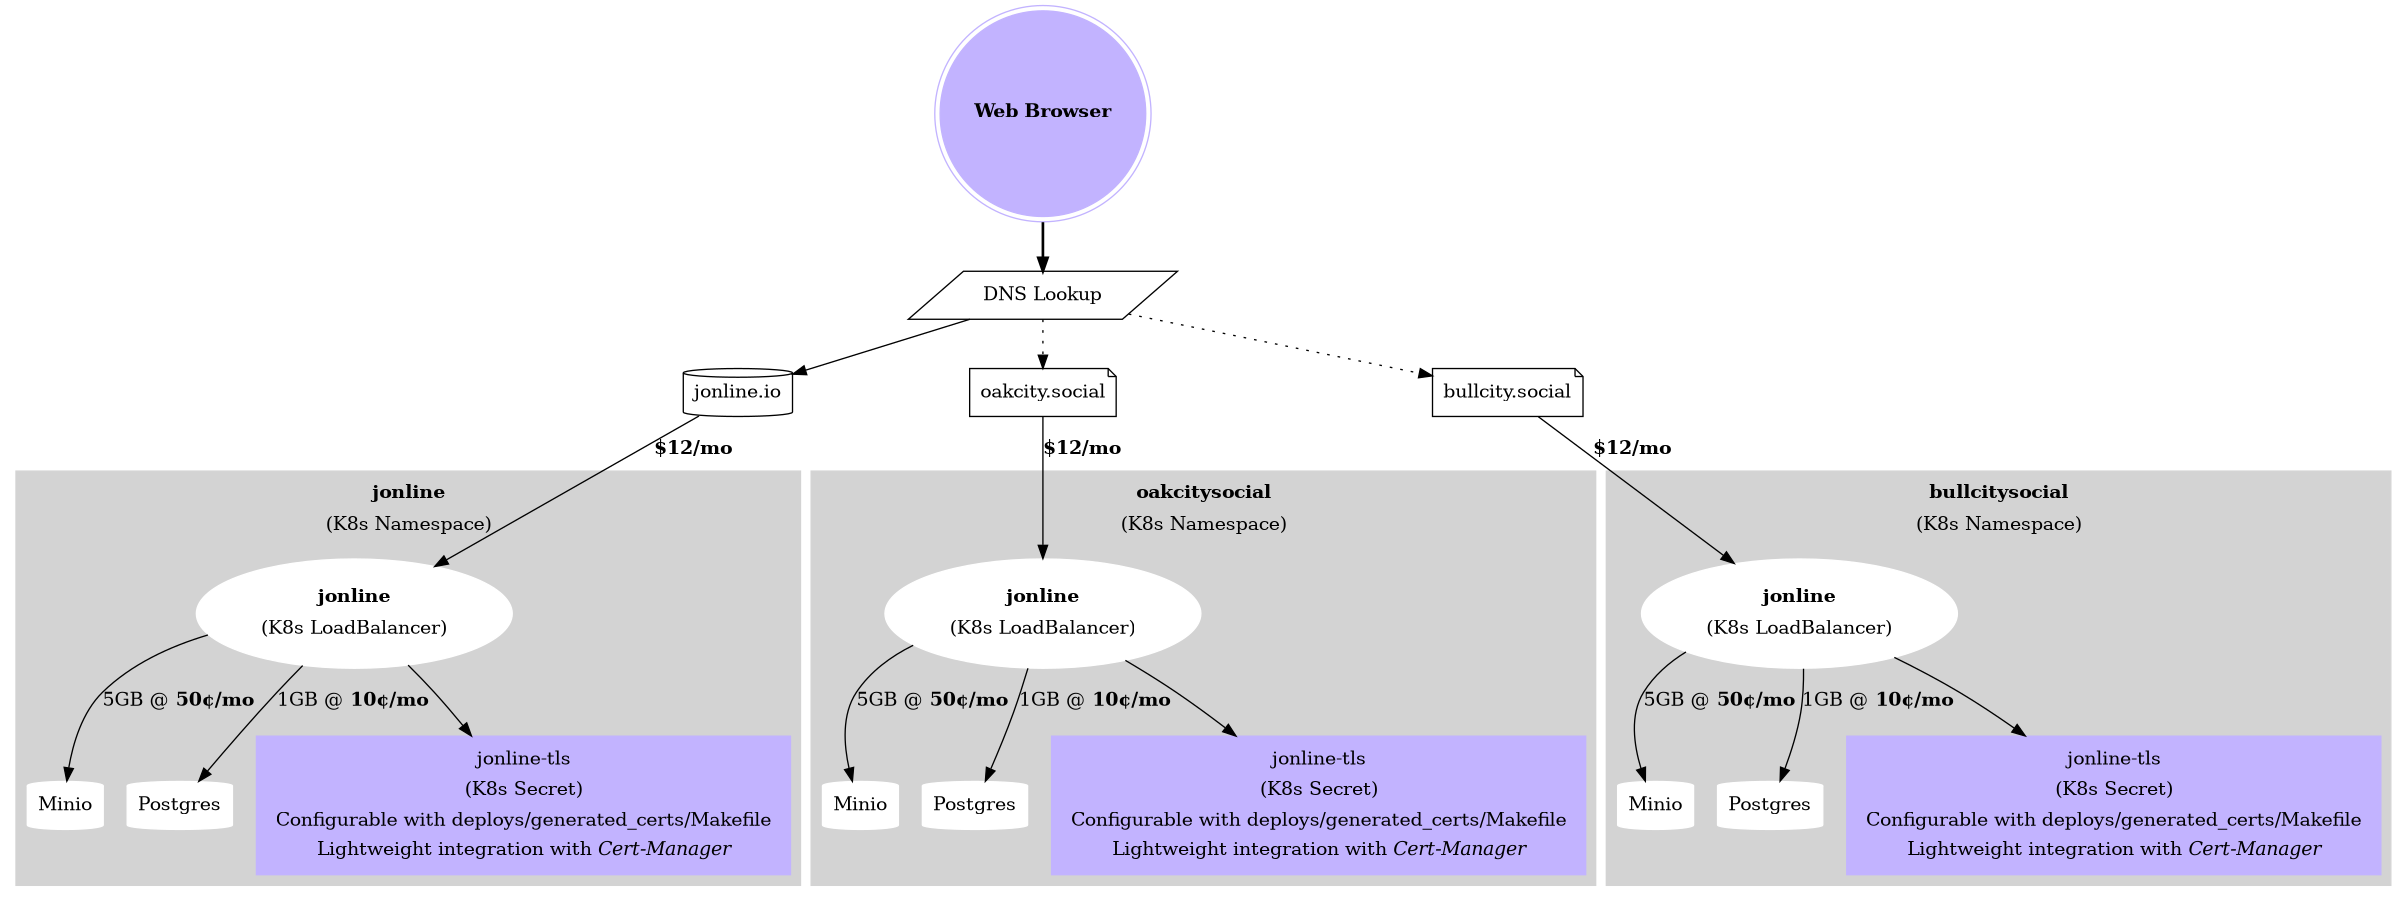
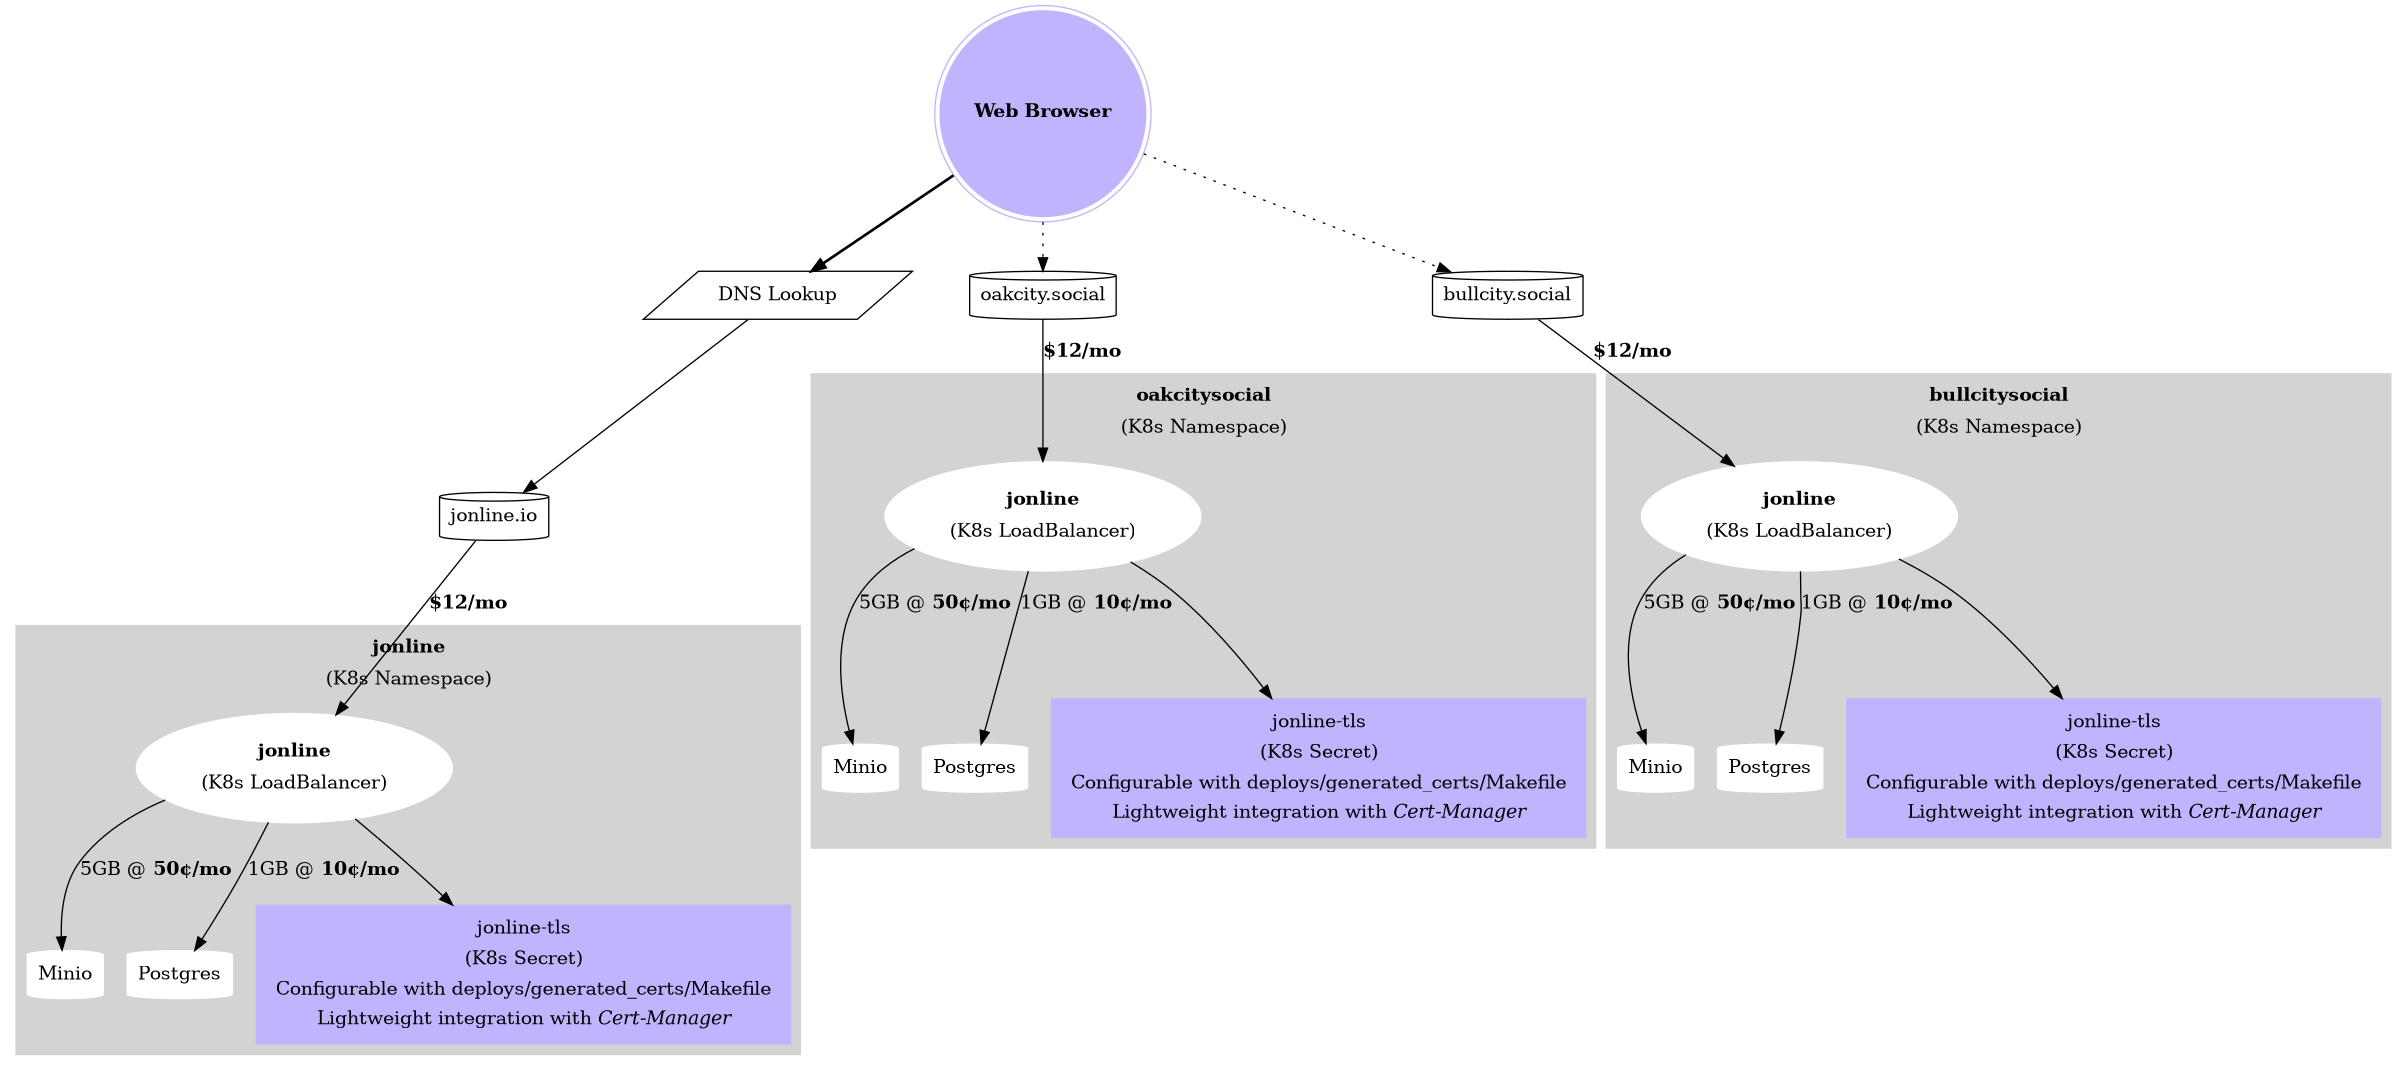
(1043, 337) -> (1043, 240)
(1274, 344) -> (1291, 211)
(1043, 393) -> (1043, 295)
(1508, 393) -> (1508, 295)
